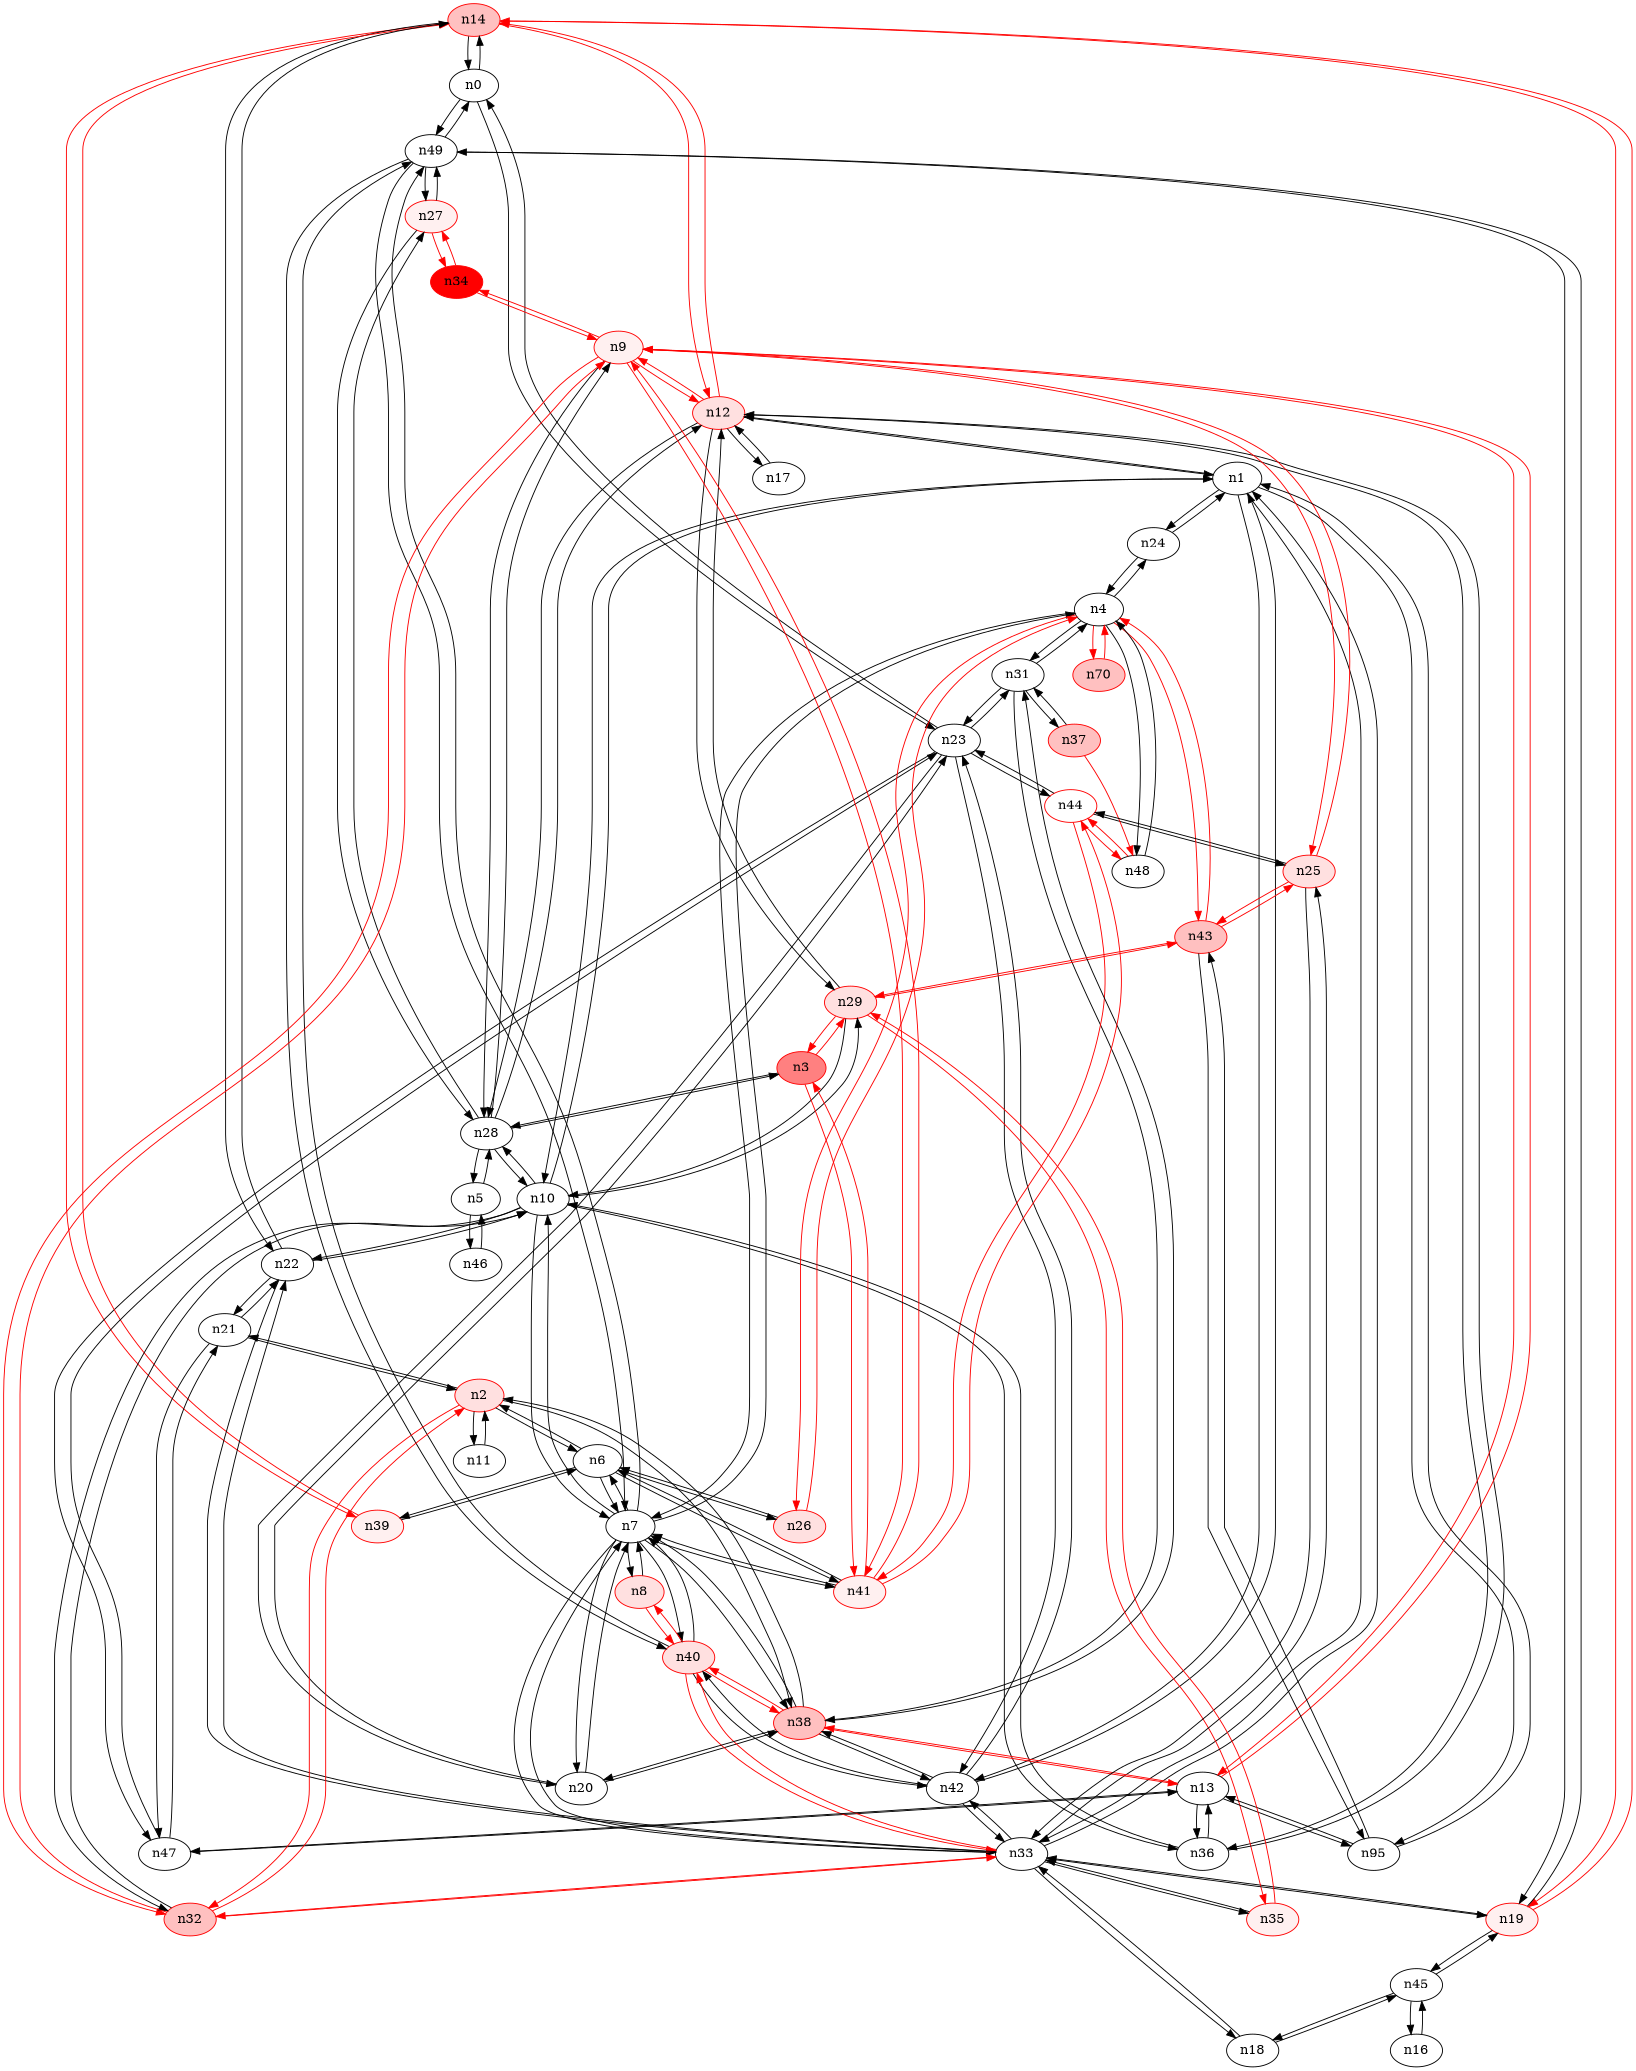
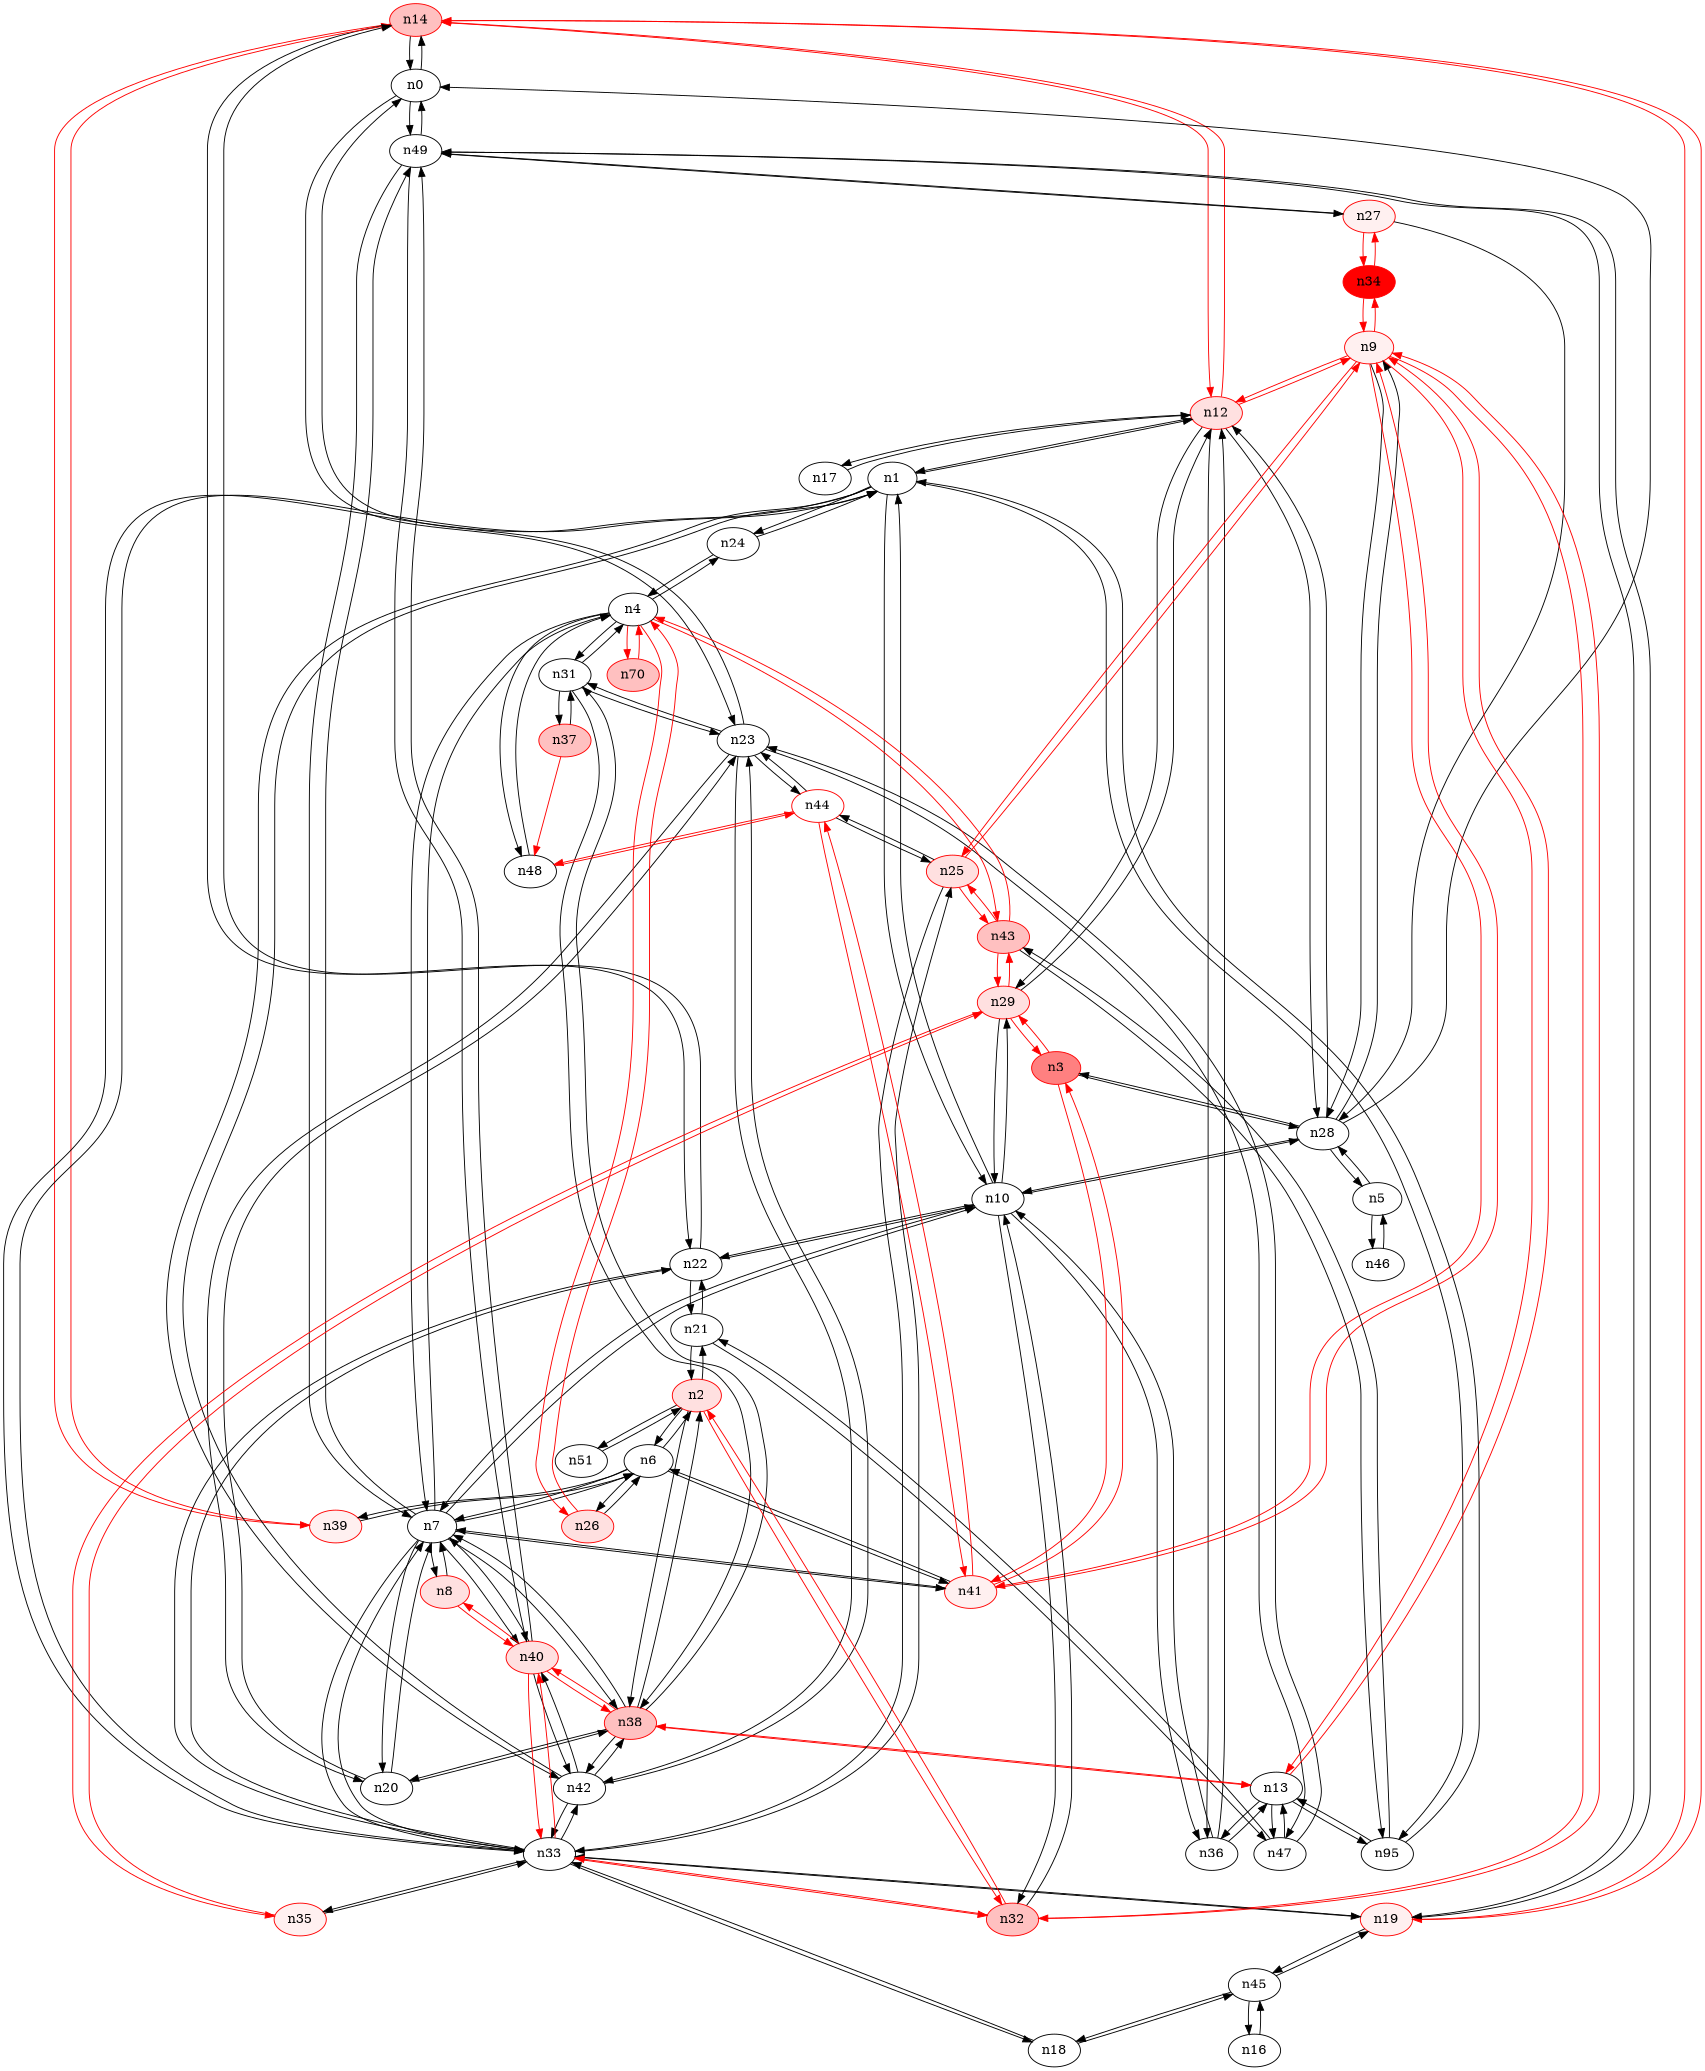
(354, 686) -> (1556, 172)
(479, 1461) -> (581, 1461)
